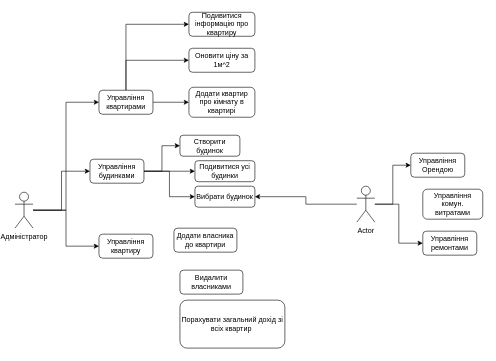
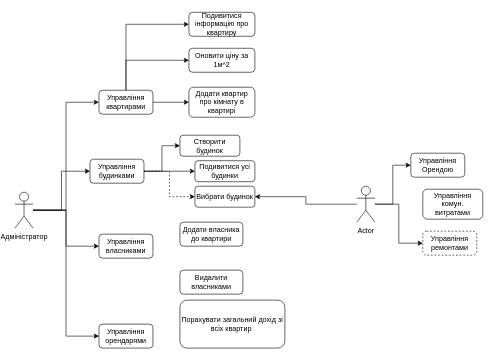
(169, 196) -> (169, 196)
(205, 240) -> (211, 234)
(450, 243) -> (450, 243)
(126, 246) -> (126, 246)
none -> (93, 336)
none -> (126, 336)
